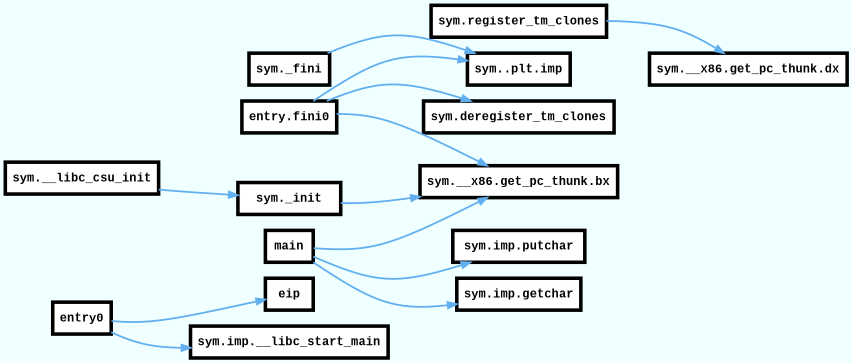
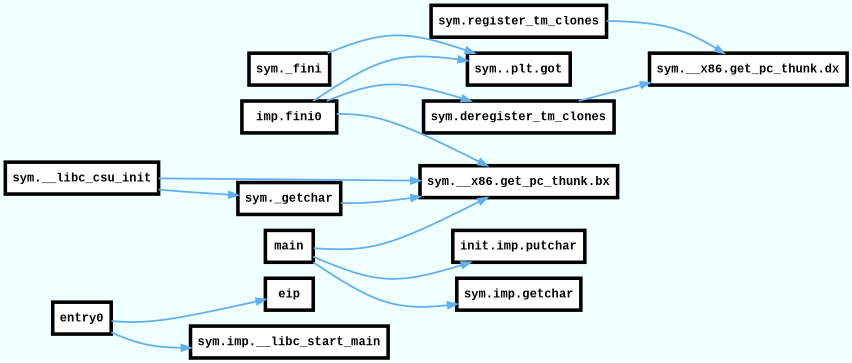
(519, 69) -> (519, 69)
none -> (610, 93)
(289, 117) -> (289, 117)
none -> (285, 179)
(289, 198) -> (289, 198)
(519, 246) -> (519, 246)
